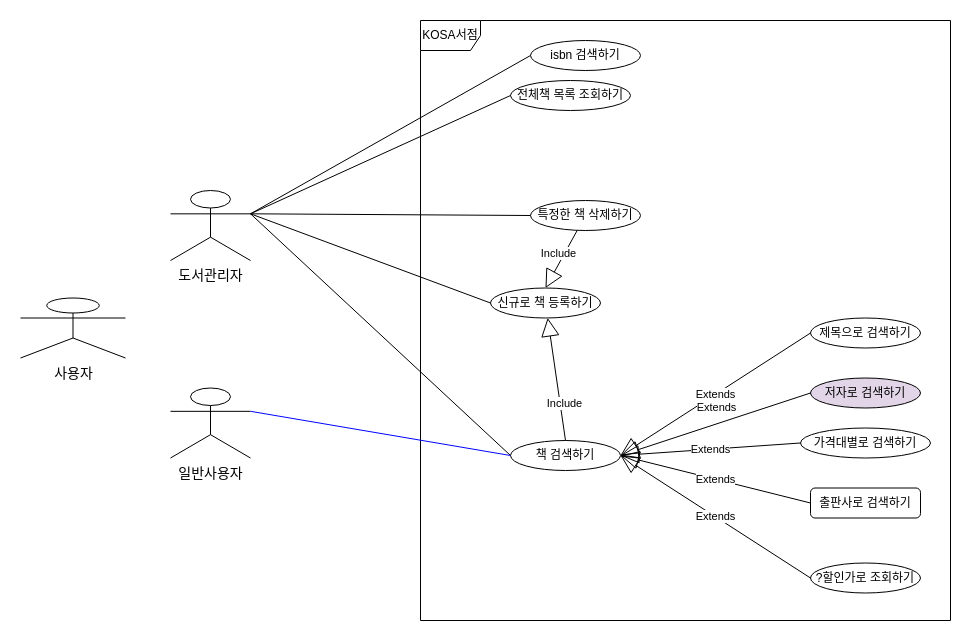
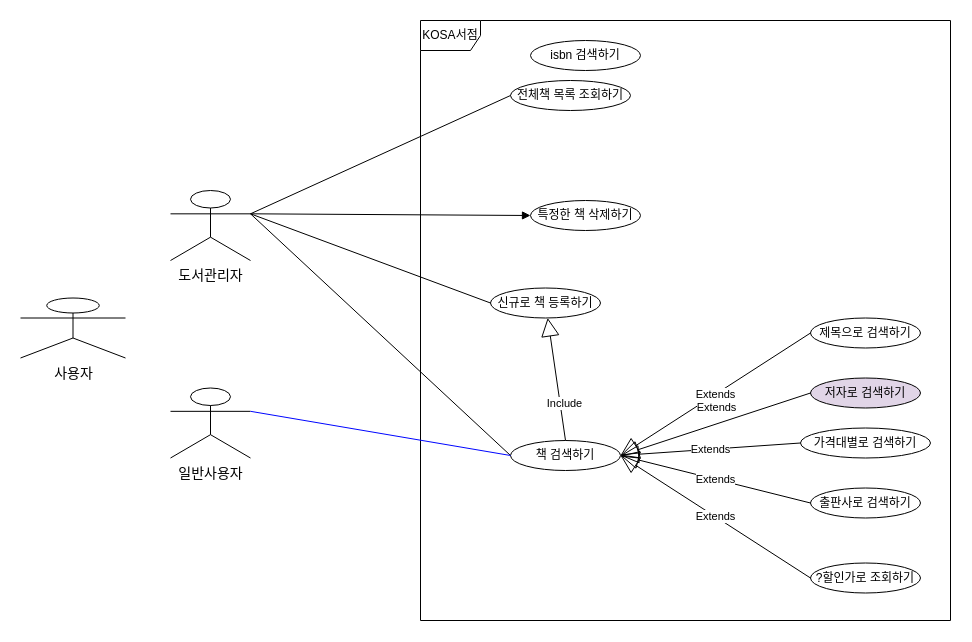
(399, 130) -> none
(524, 215) -> (521, 215)
(566, 251) -> none
(866, 503) -> (866, 503)
